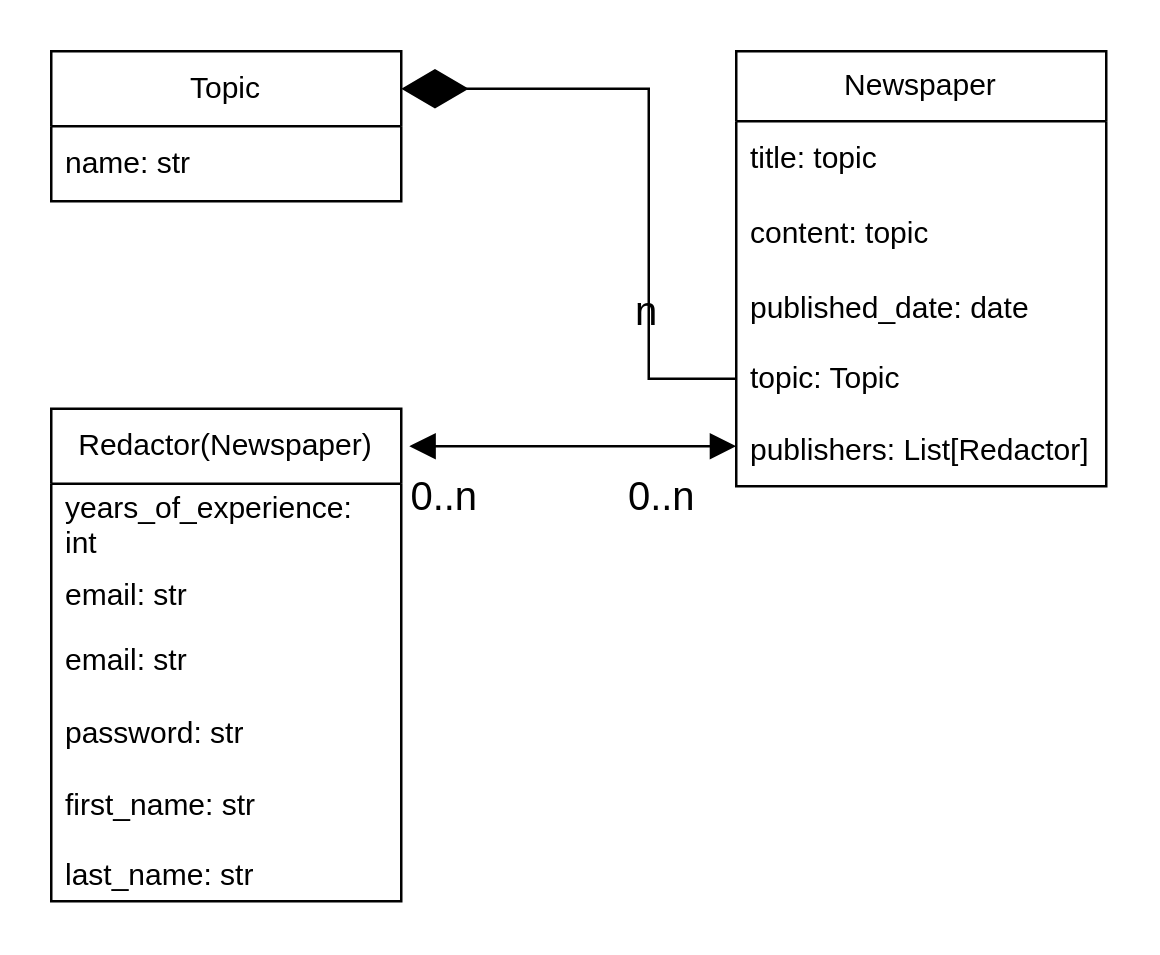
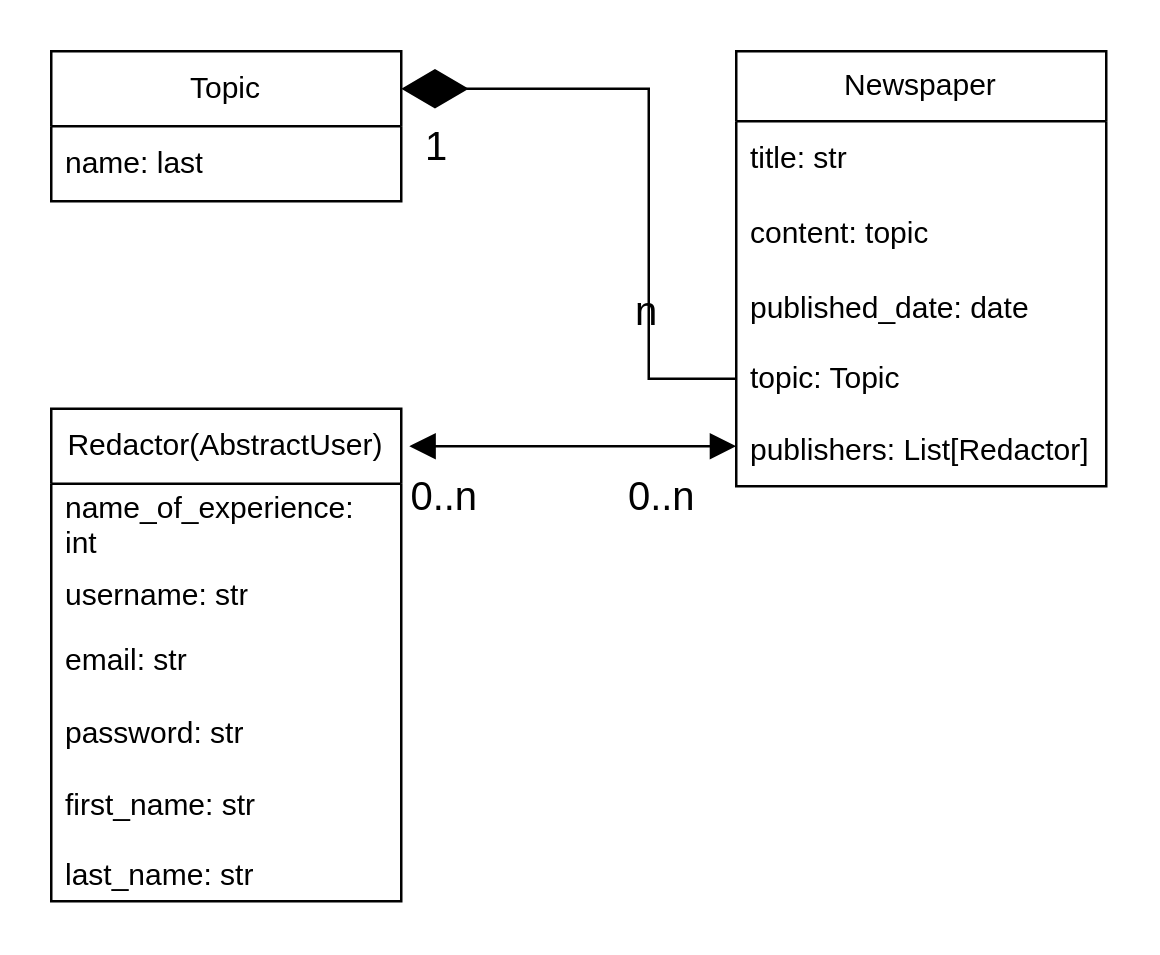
none -> (435, 145)
(833, 159) -> (820, 159)
(134, 164) -> (139, 164)
(226, 446) -> (226, 446)
(229, 521) -> (229, 521)
(135, 596) -> (168, 596)
